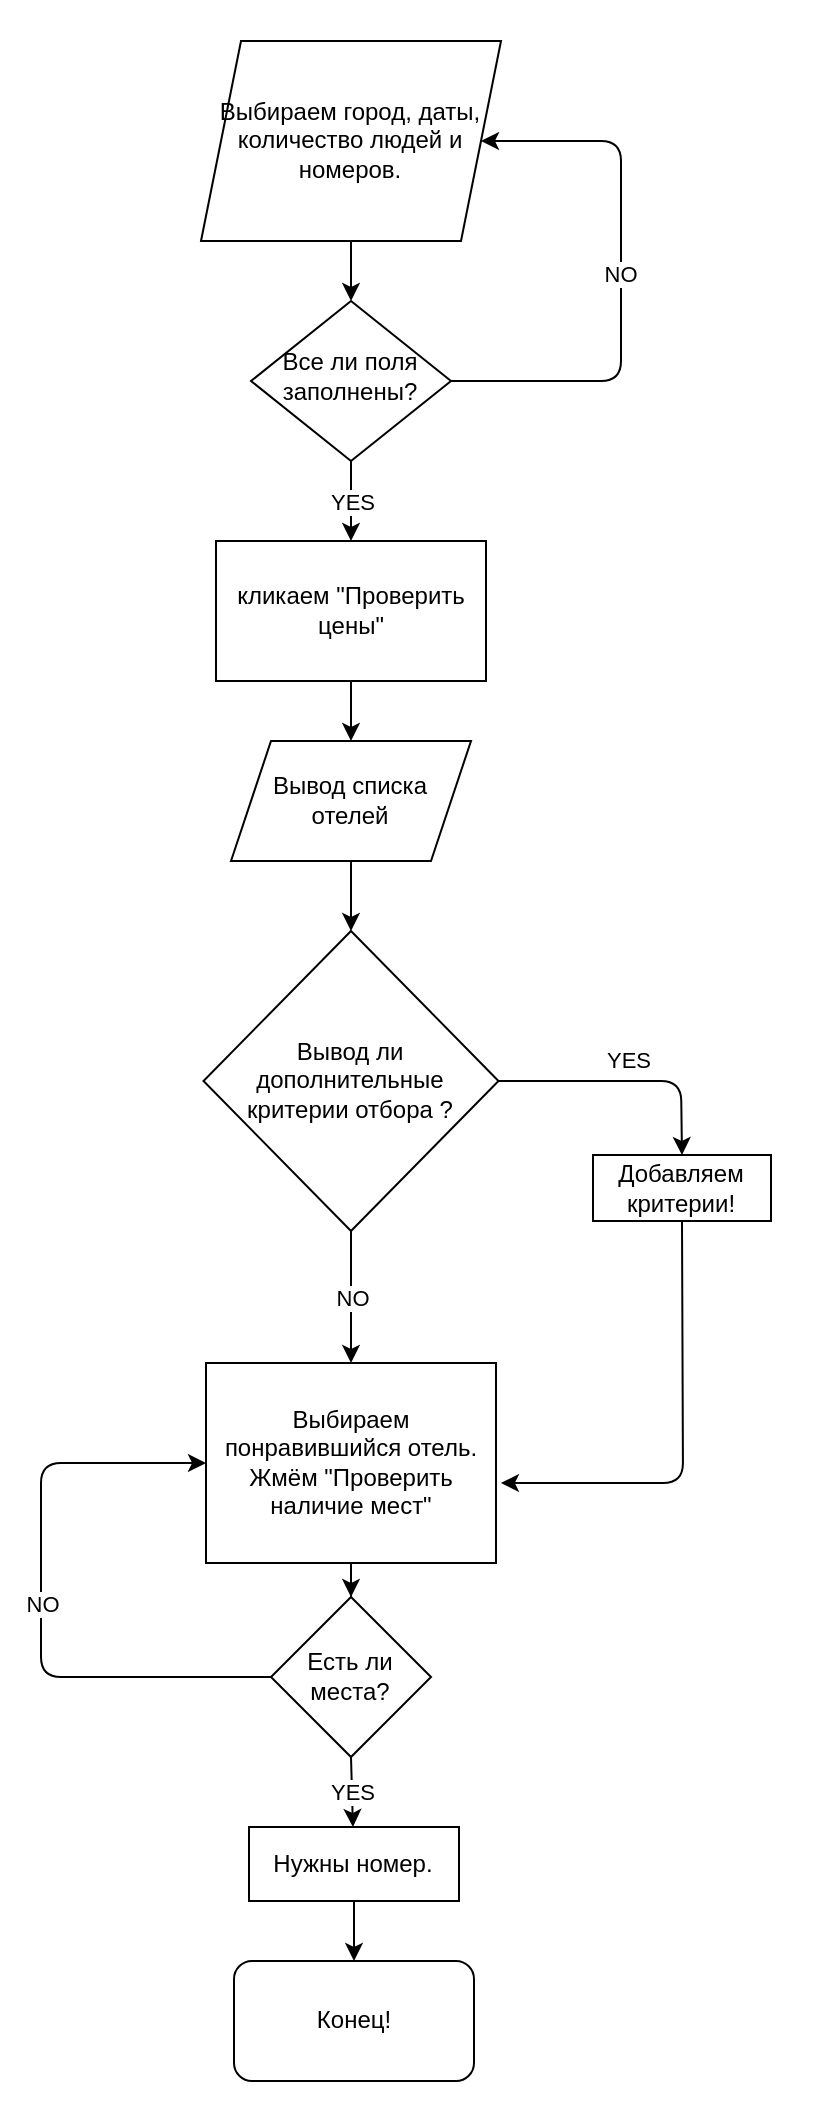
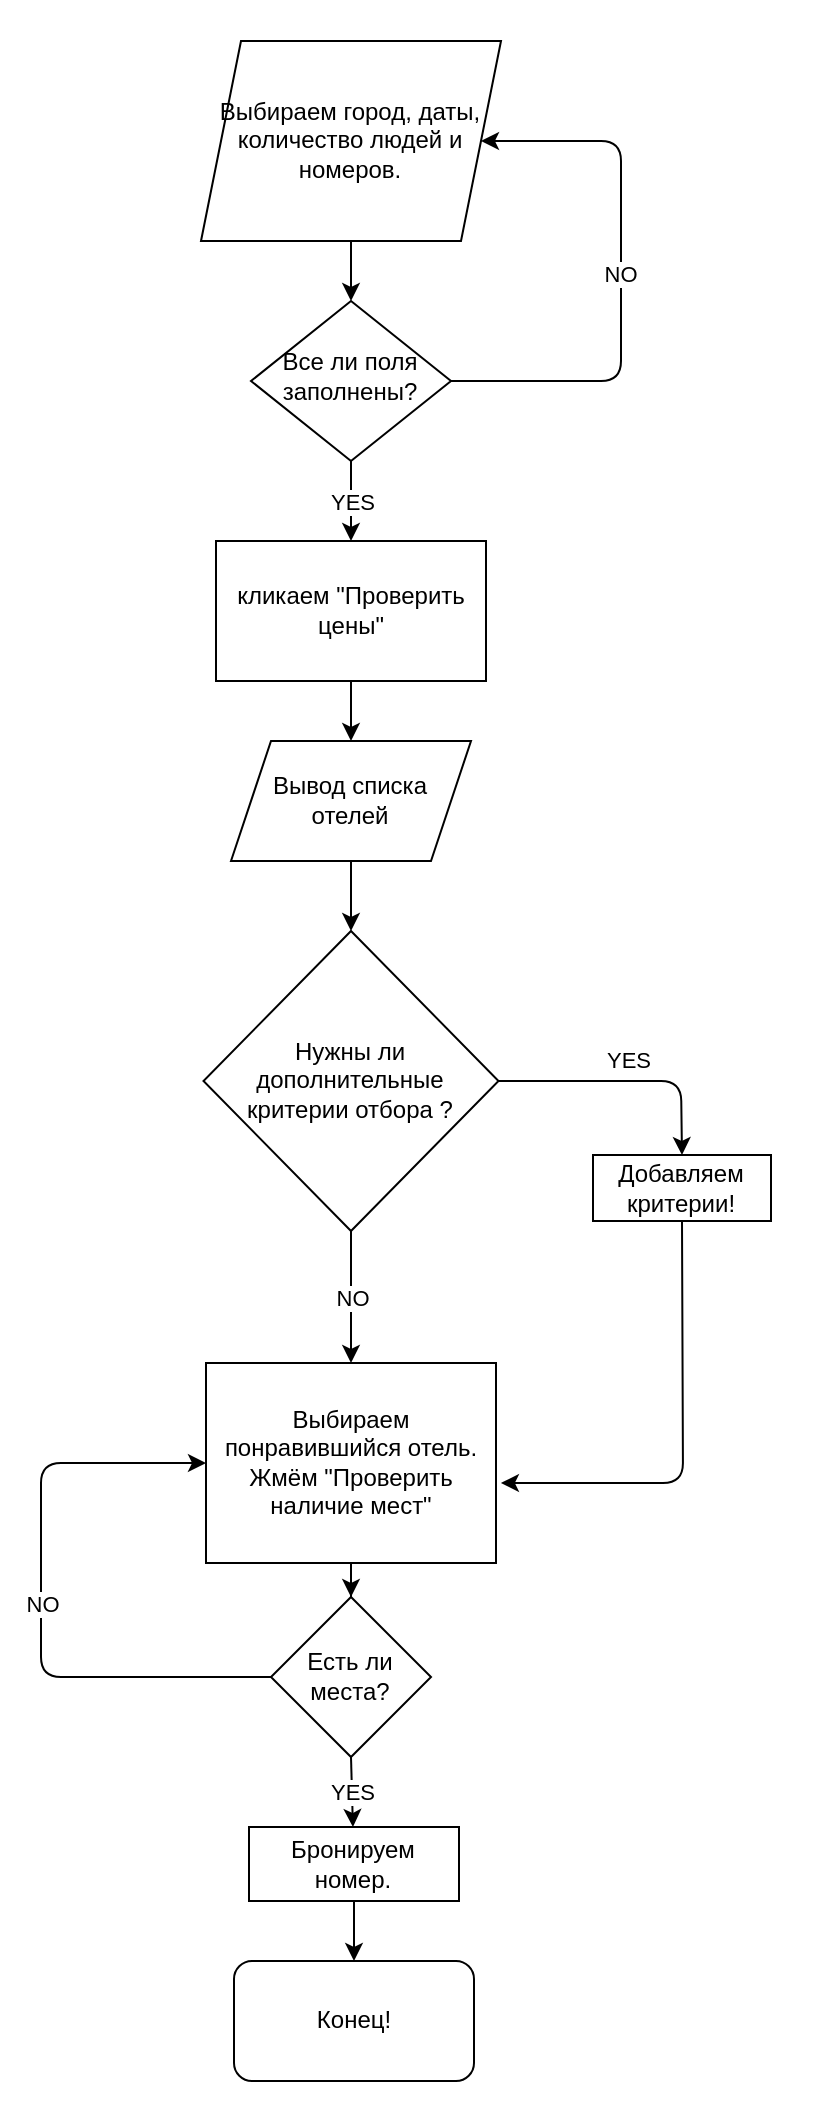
(351, 1081) -> (351, 1081)
(354, 1865) -> (354, 1865)
